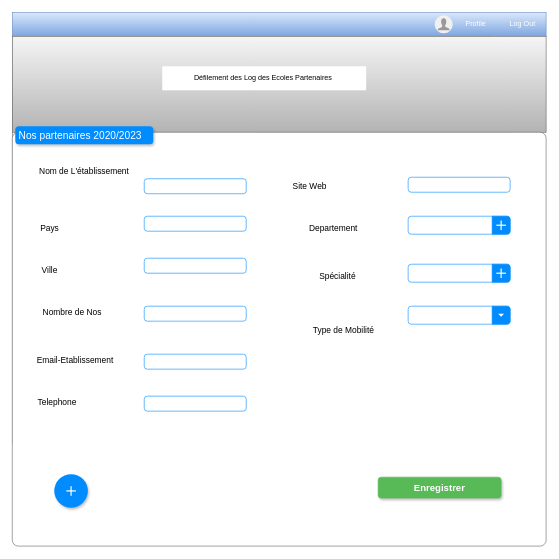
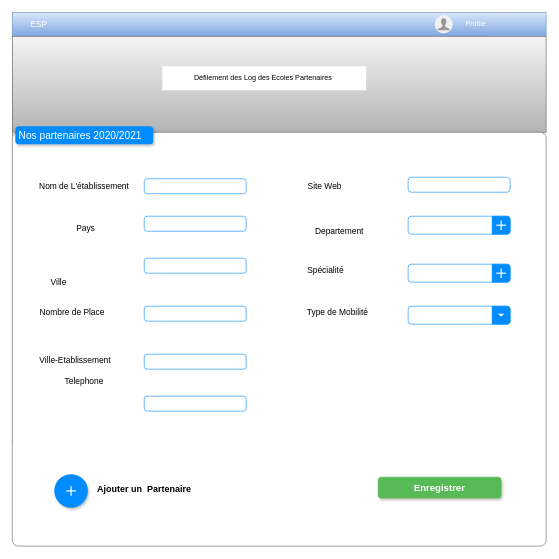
none -> (39, 24)
(523, 24) -> none
(86, 136) -> (86, 136)
(84, 171) -> (84, 186)
(311, 186) -> (326, 186)
(50, 228) -> (86, 228)
(333, 228) -> (339, 231)
(50, 270) -> (59, 282)
(338, 276) -> (326, 270)
(72, 312) -> (72, 312)
(344, 330) -> (338, 312)
(75, 360) -> (75, 360)
(57, 402) -> (84, 381)
none -> (144, 489)
